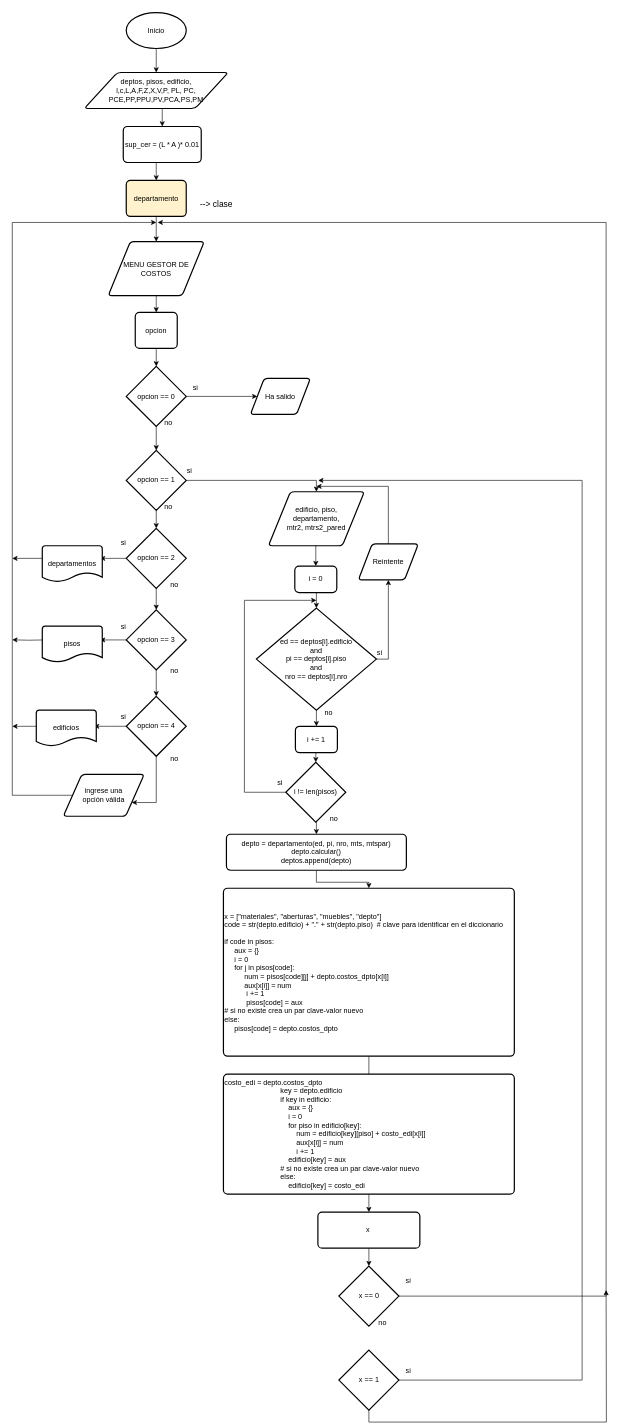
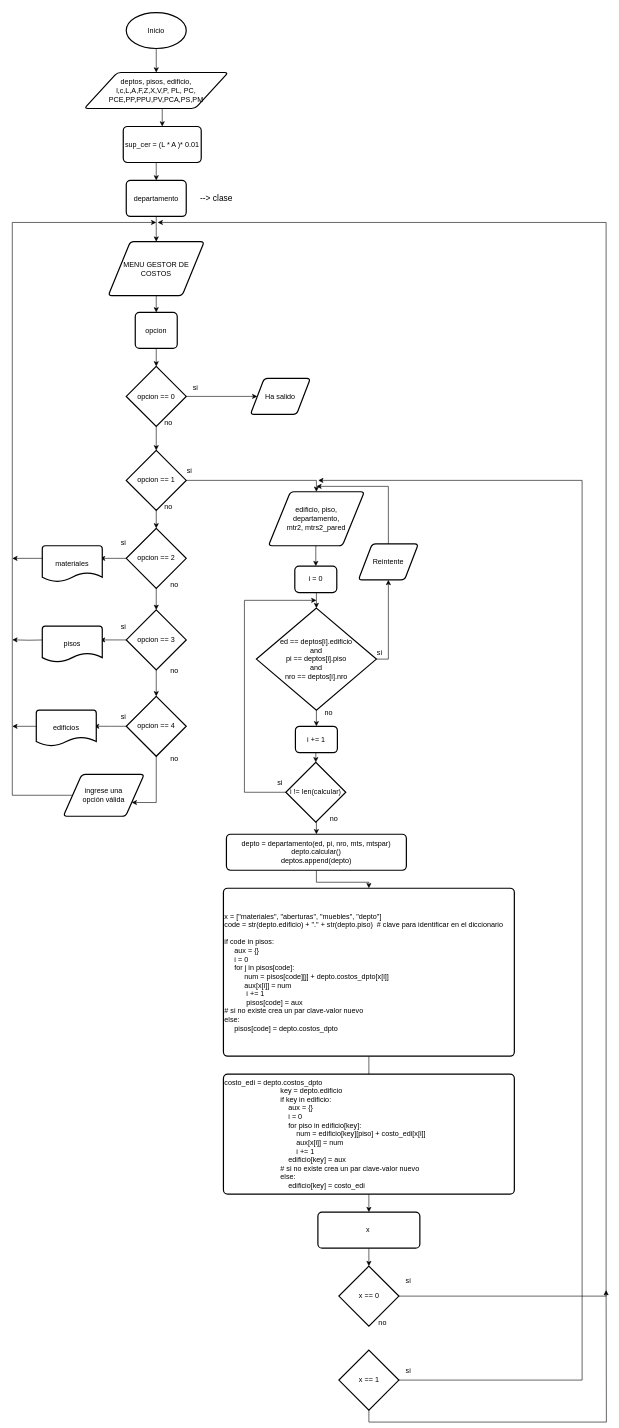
(156, 198) -> (156, 198)
(216, 204) -> (216, 198)
(72, 564) -> (72, 564)
(316, 792) -> (316, 792)
